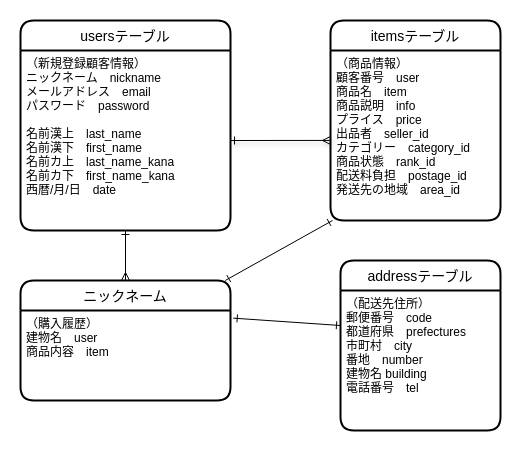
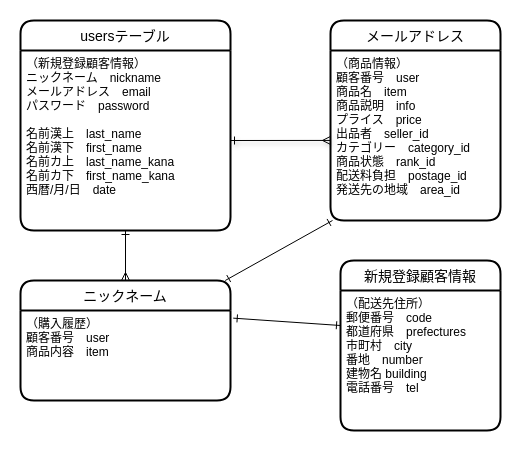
(415, 36) -> (415, 36)
(420, 276) -> (420, 276)
(62, 324) -> (62, 324)
